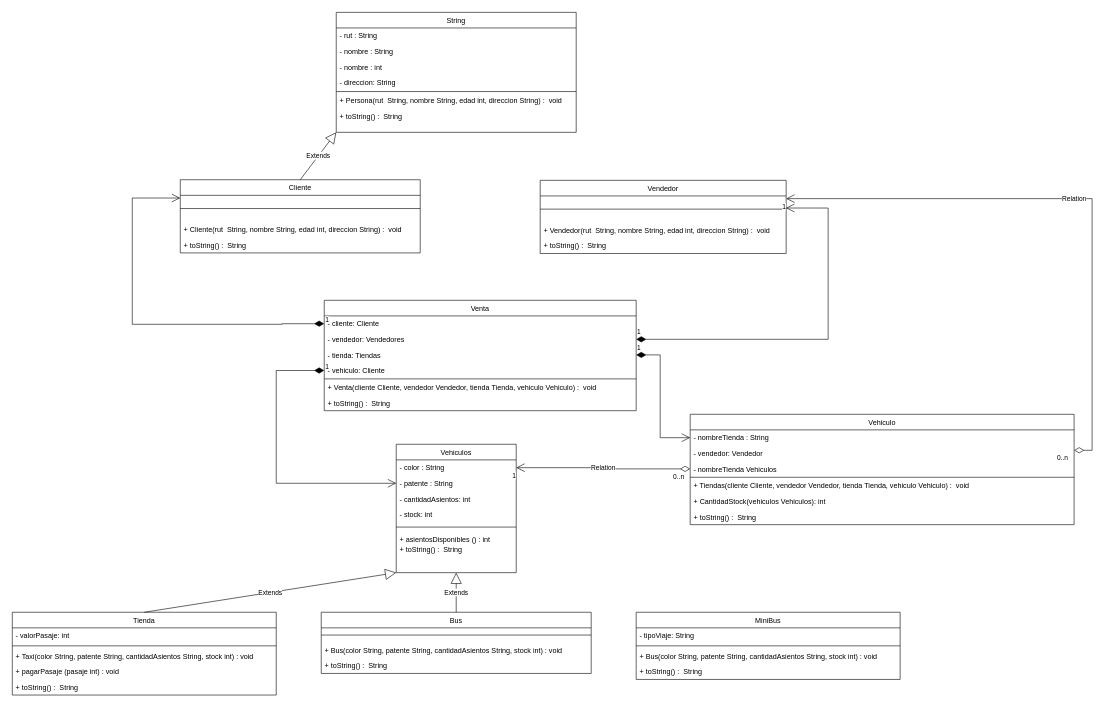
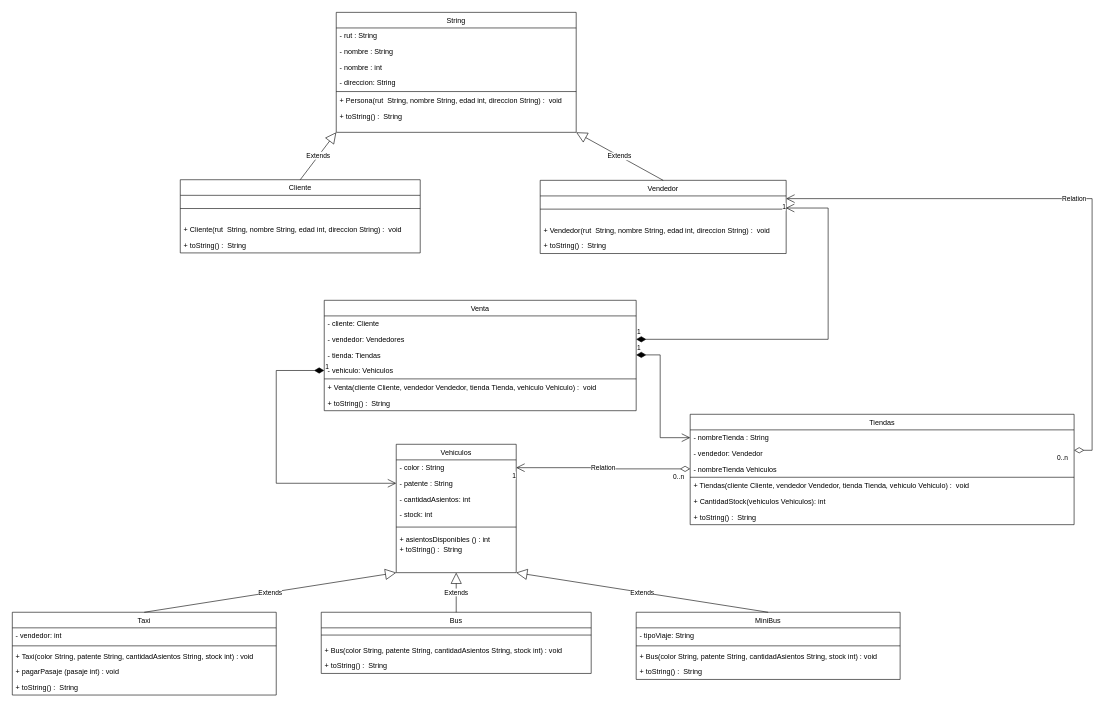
none -> (625, 159)
(175, 198) -> none
(359, 371) -> (363, 371)
(882, 422) -> (882, 422)
none -> (647, 593)
(144, 620) -> (144, 620)
(47, 636) -> (42, 636)
